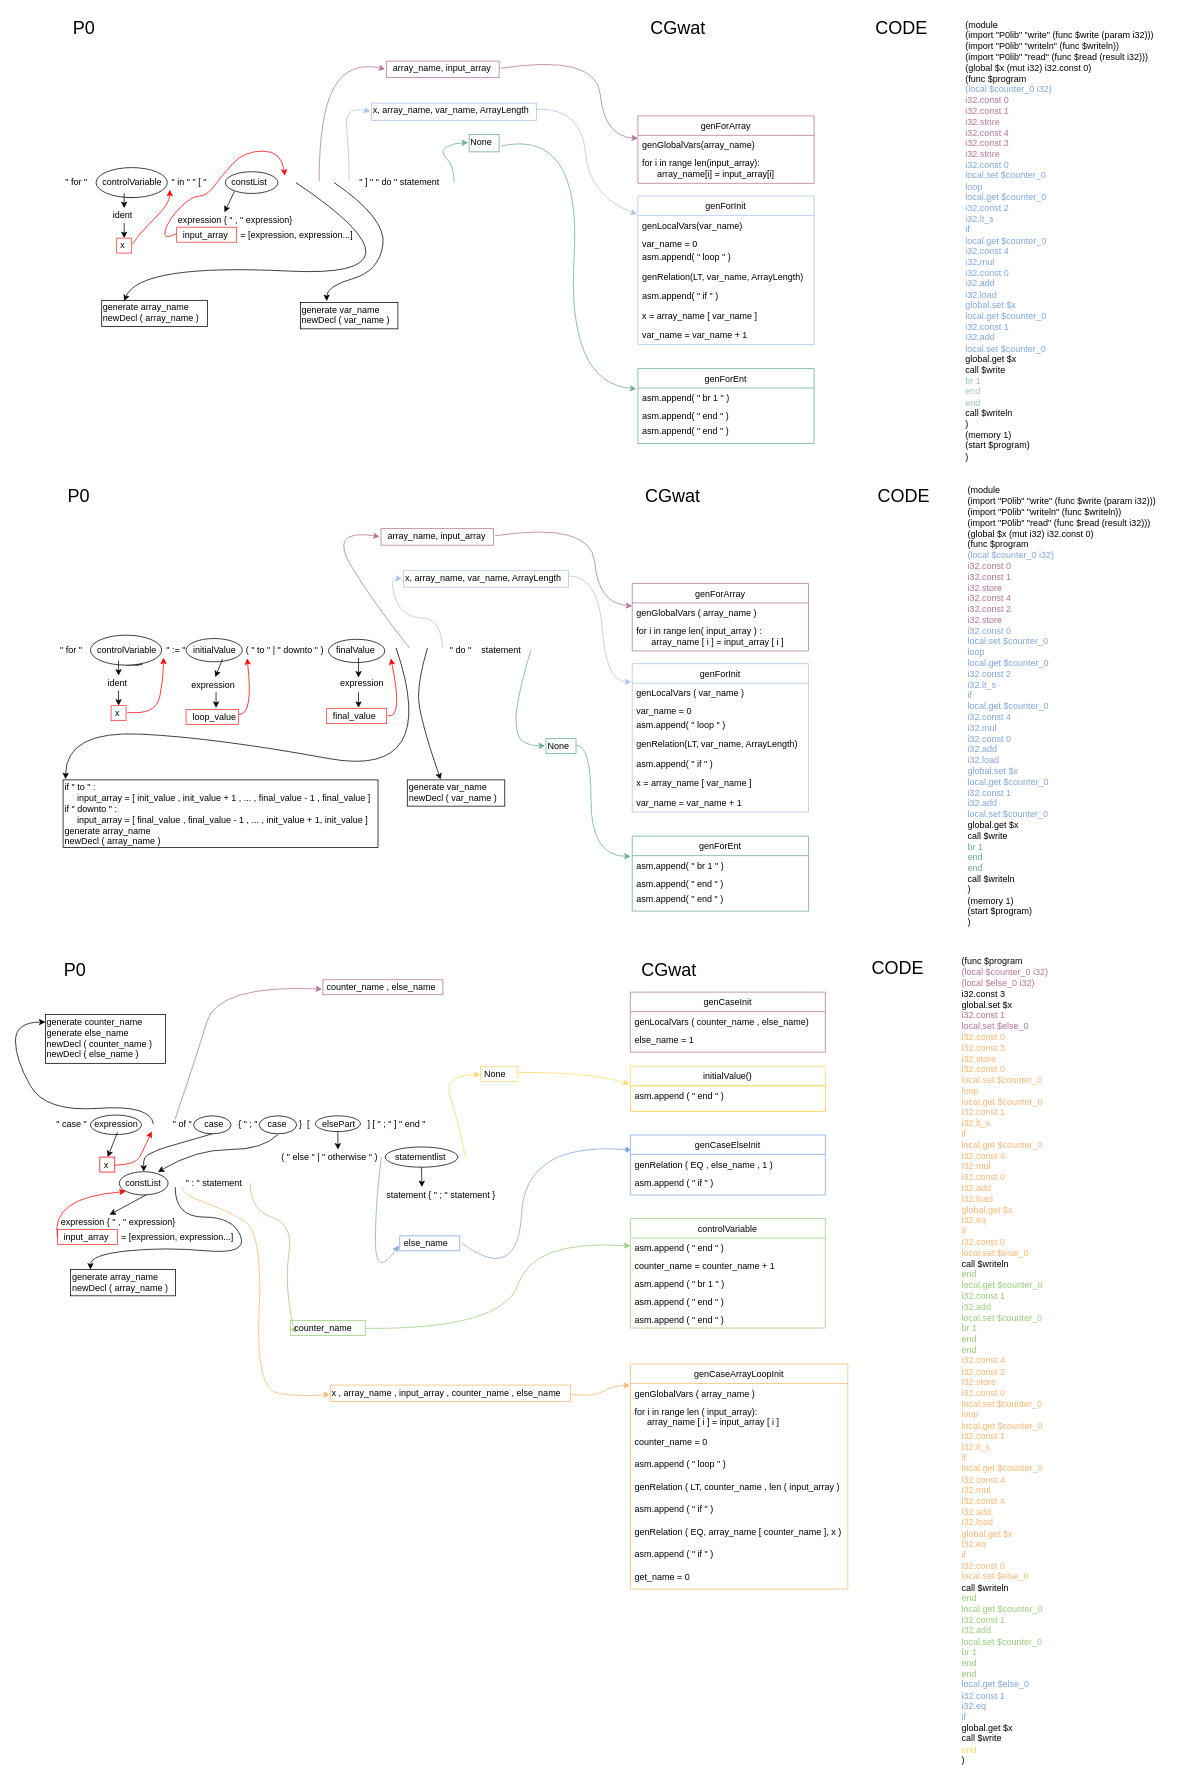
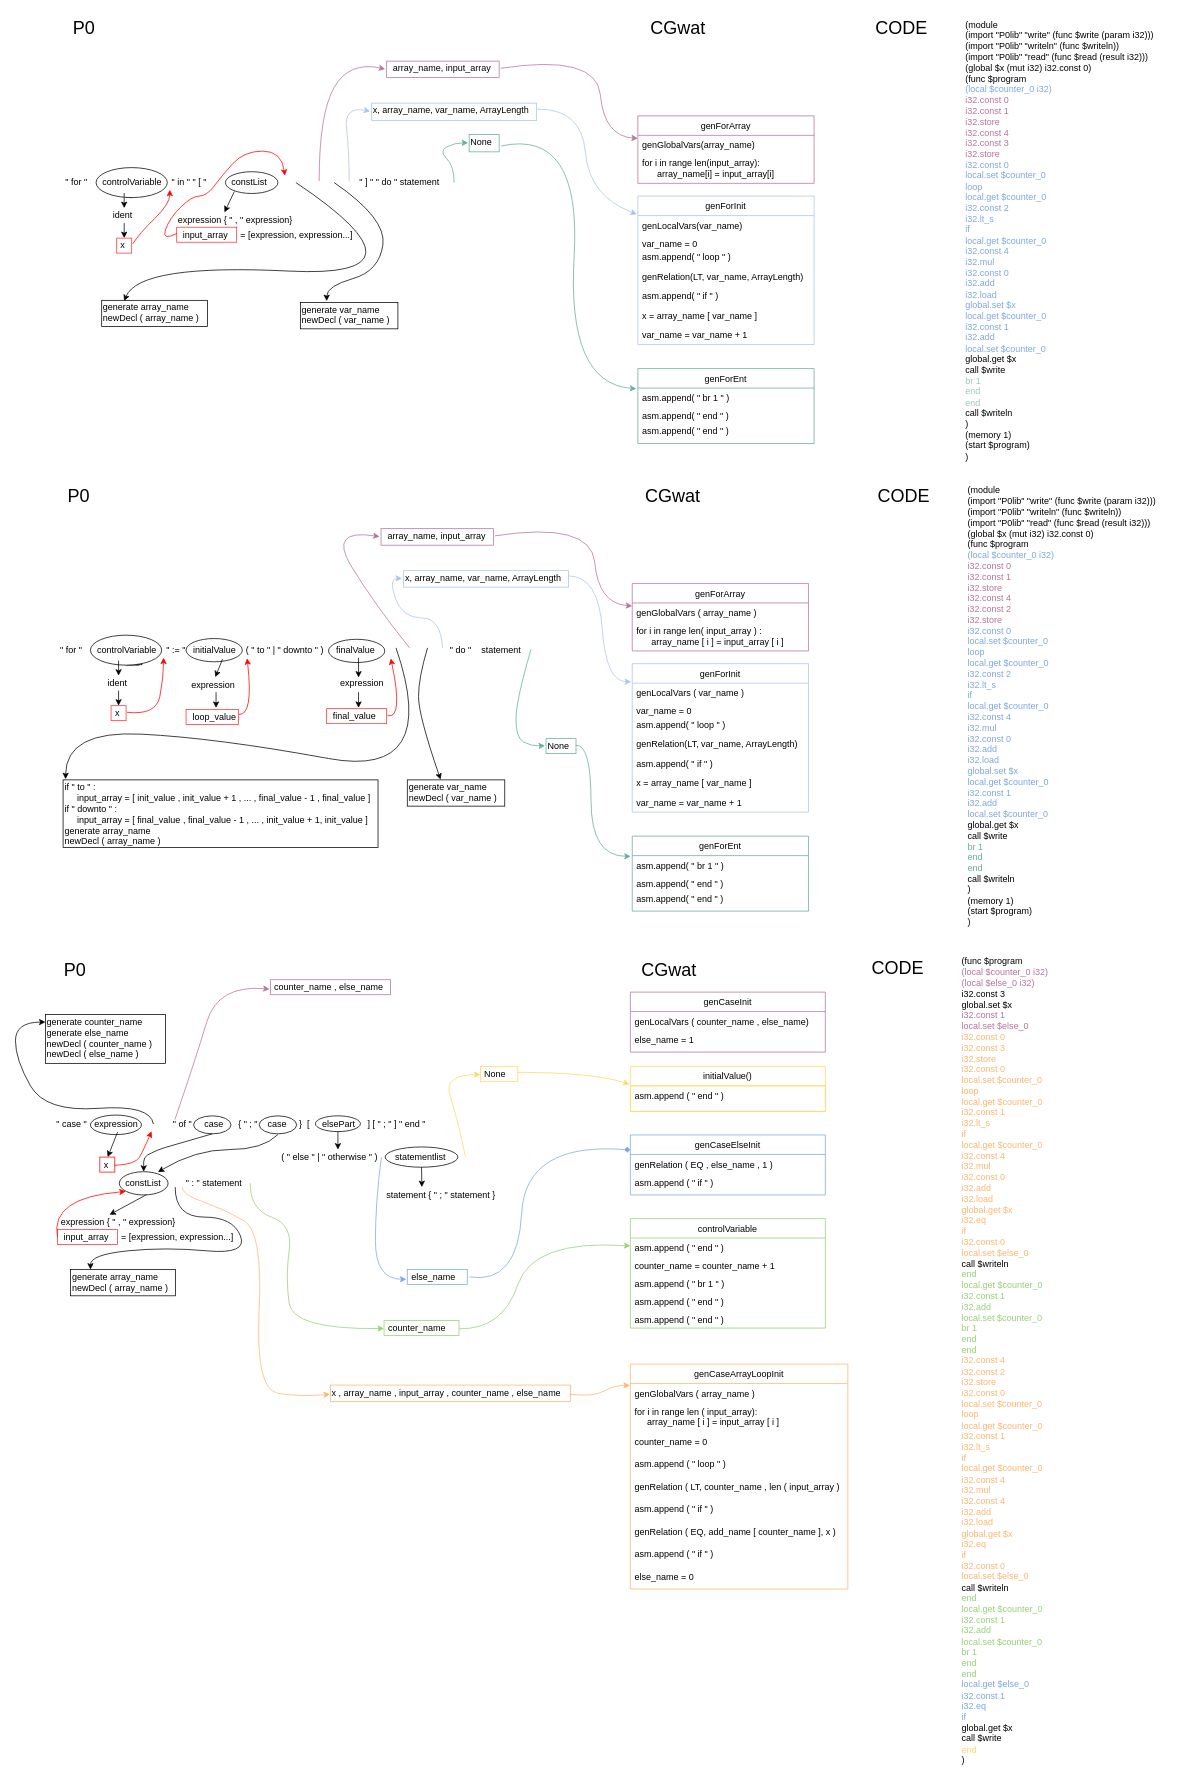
(383, 987) -> (330, 987)
(430, 1244) -> (437, 1277)
(328, 1328) -> (422, 1328)
(746, 1532) -> (741, 1532)
(662, 1577) -> (664, 1577)
